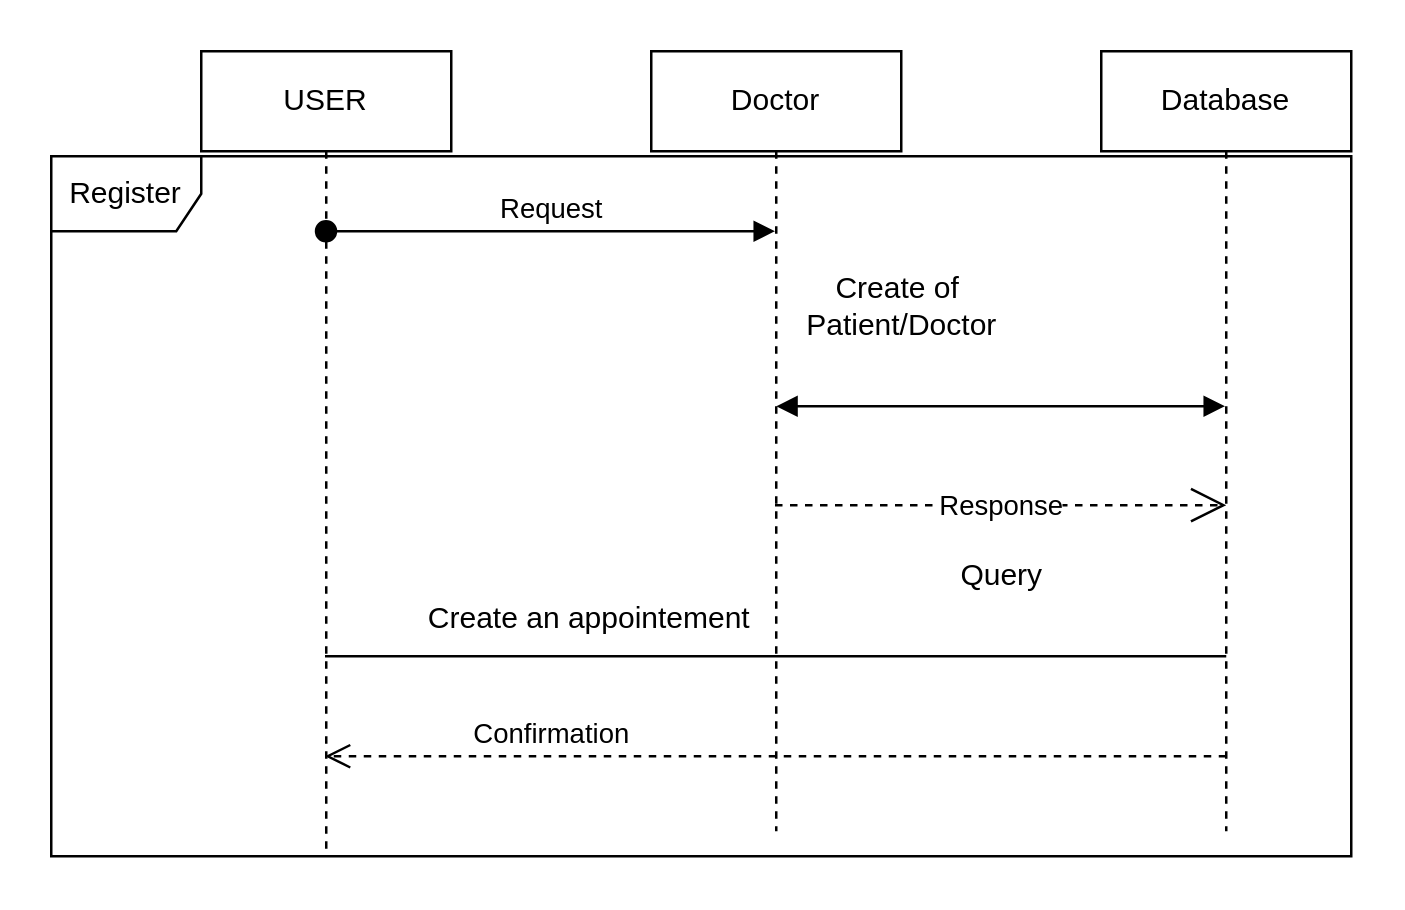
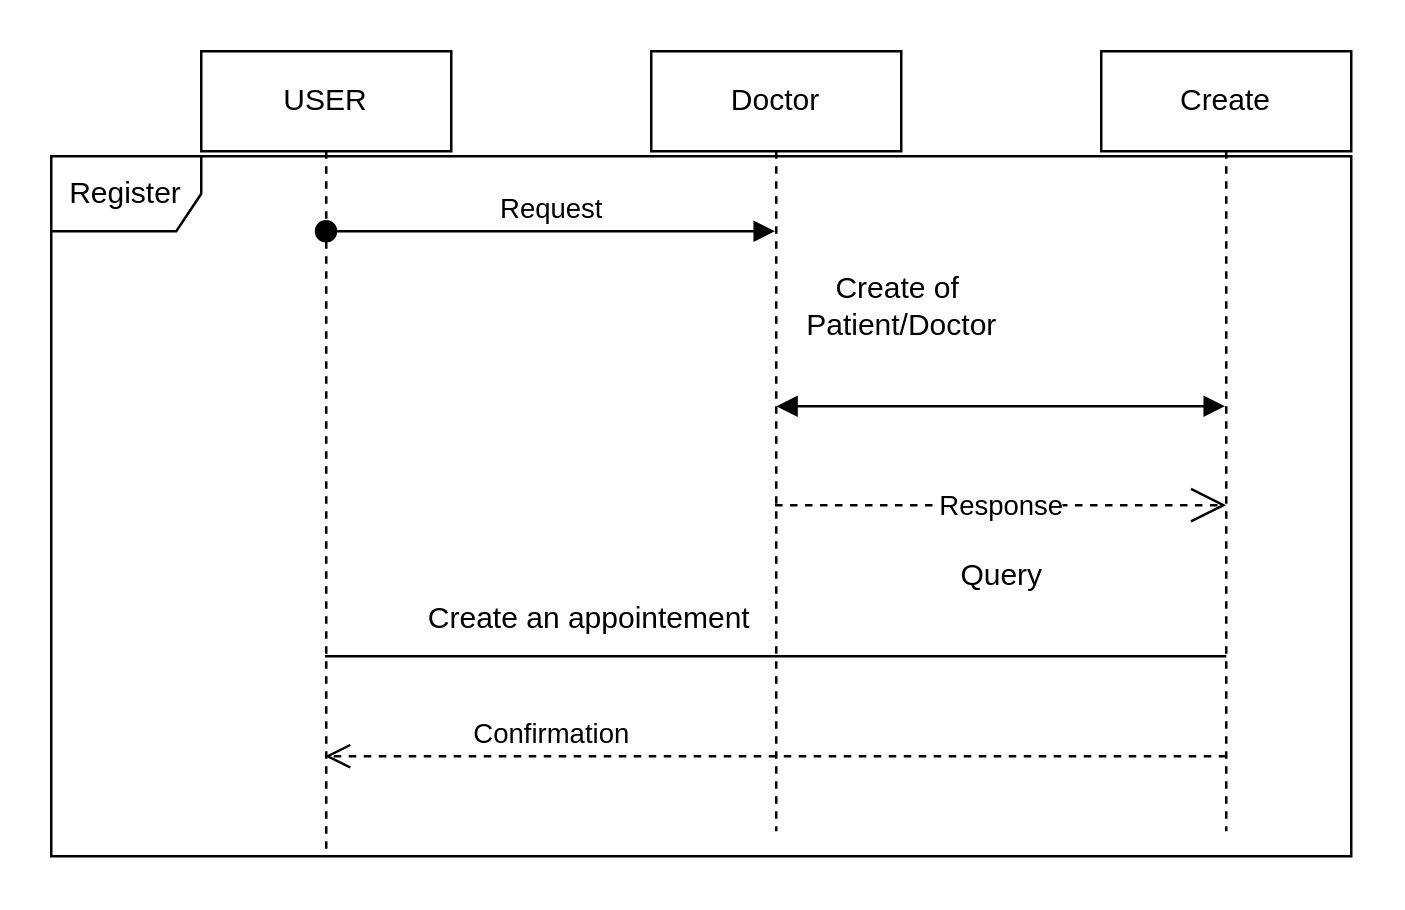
(1226, 101) -> (1226, 101)
